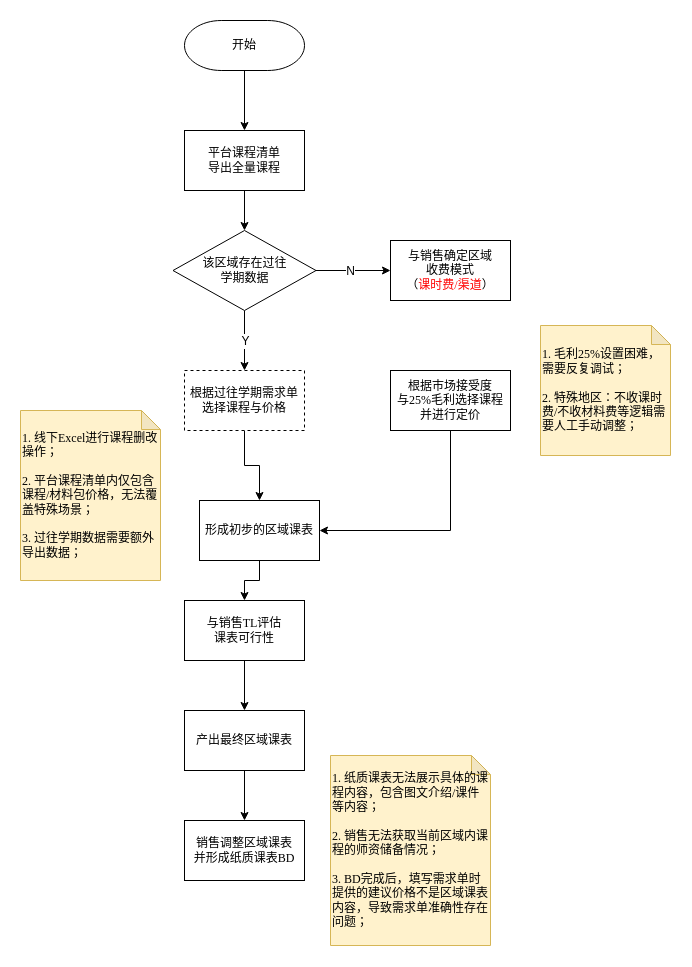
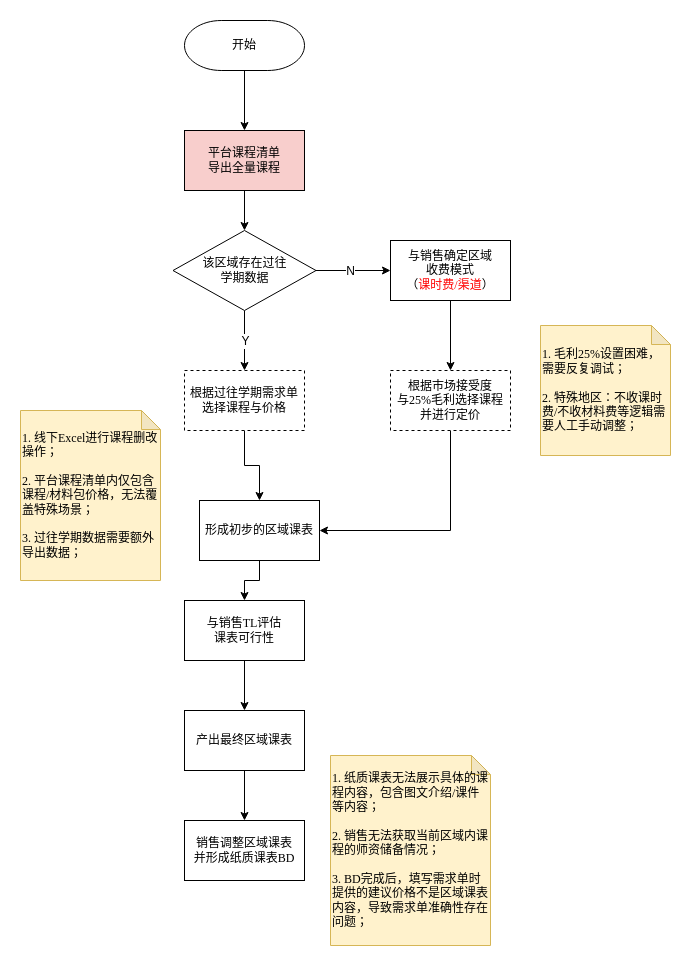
(245, 161) -> (245, 161)
none -> (451, 332)
(451, 401) -> (451, 401)
